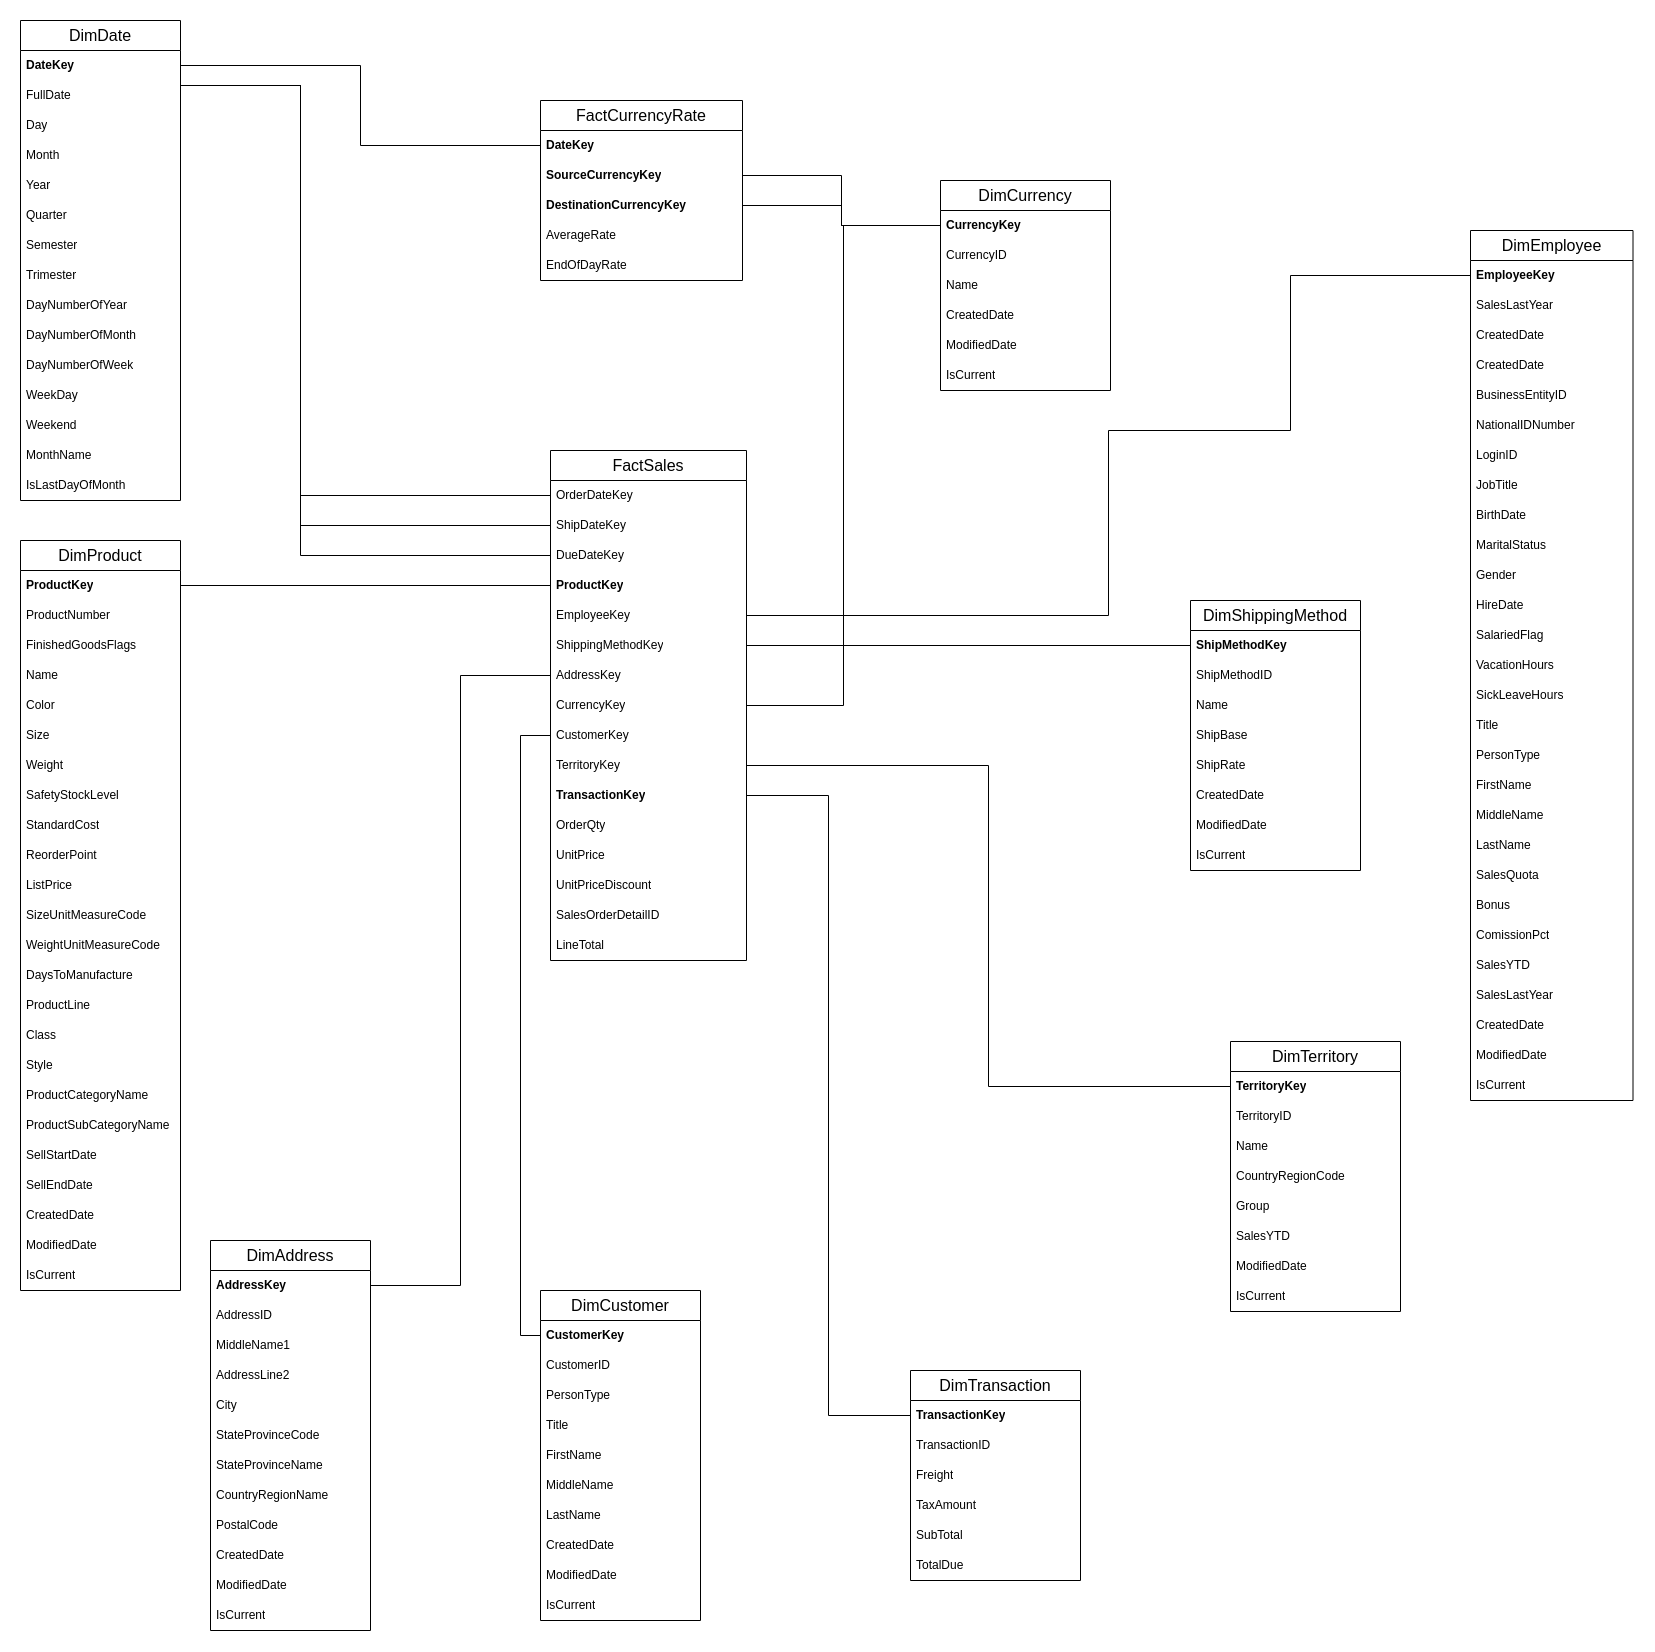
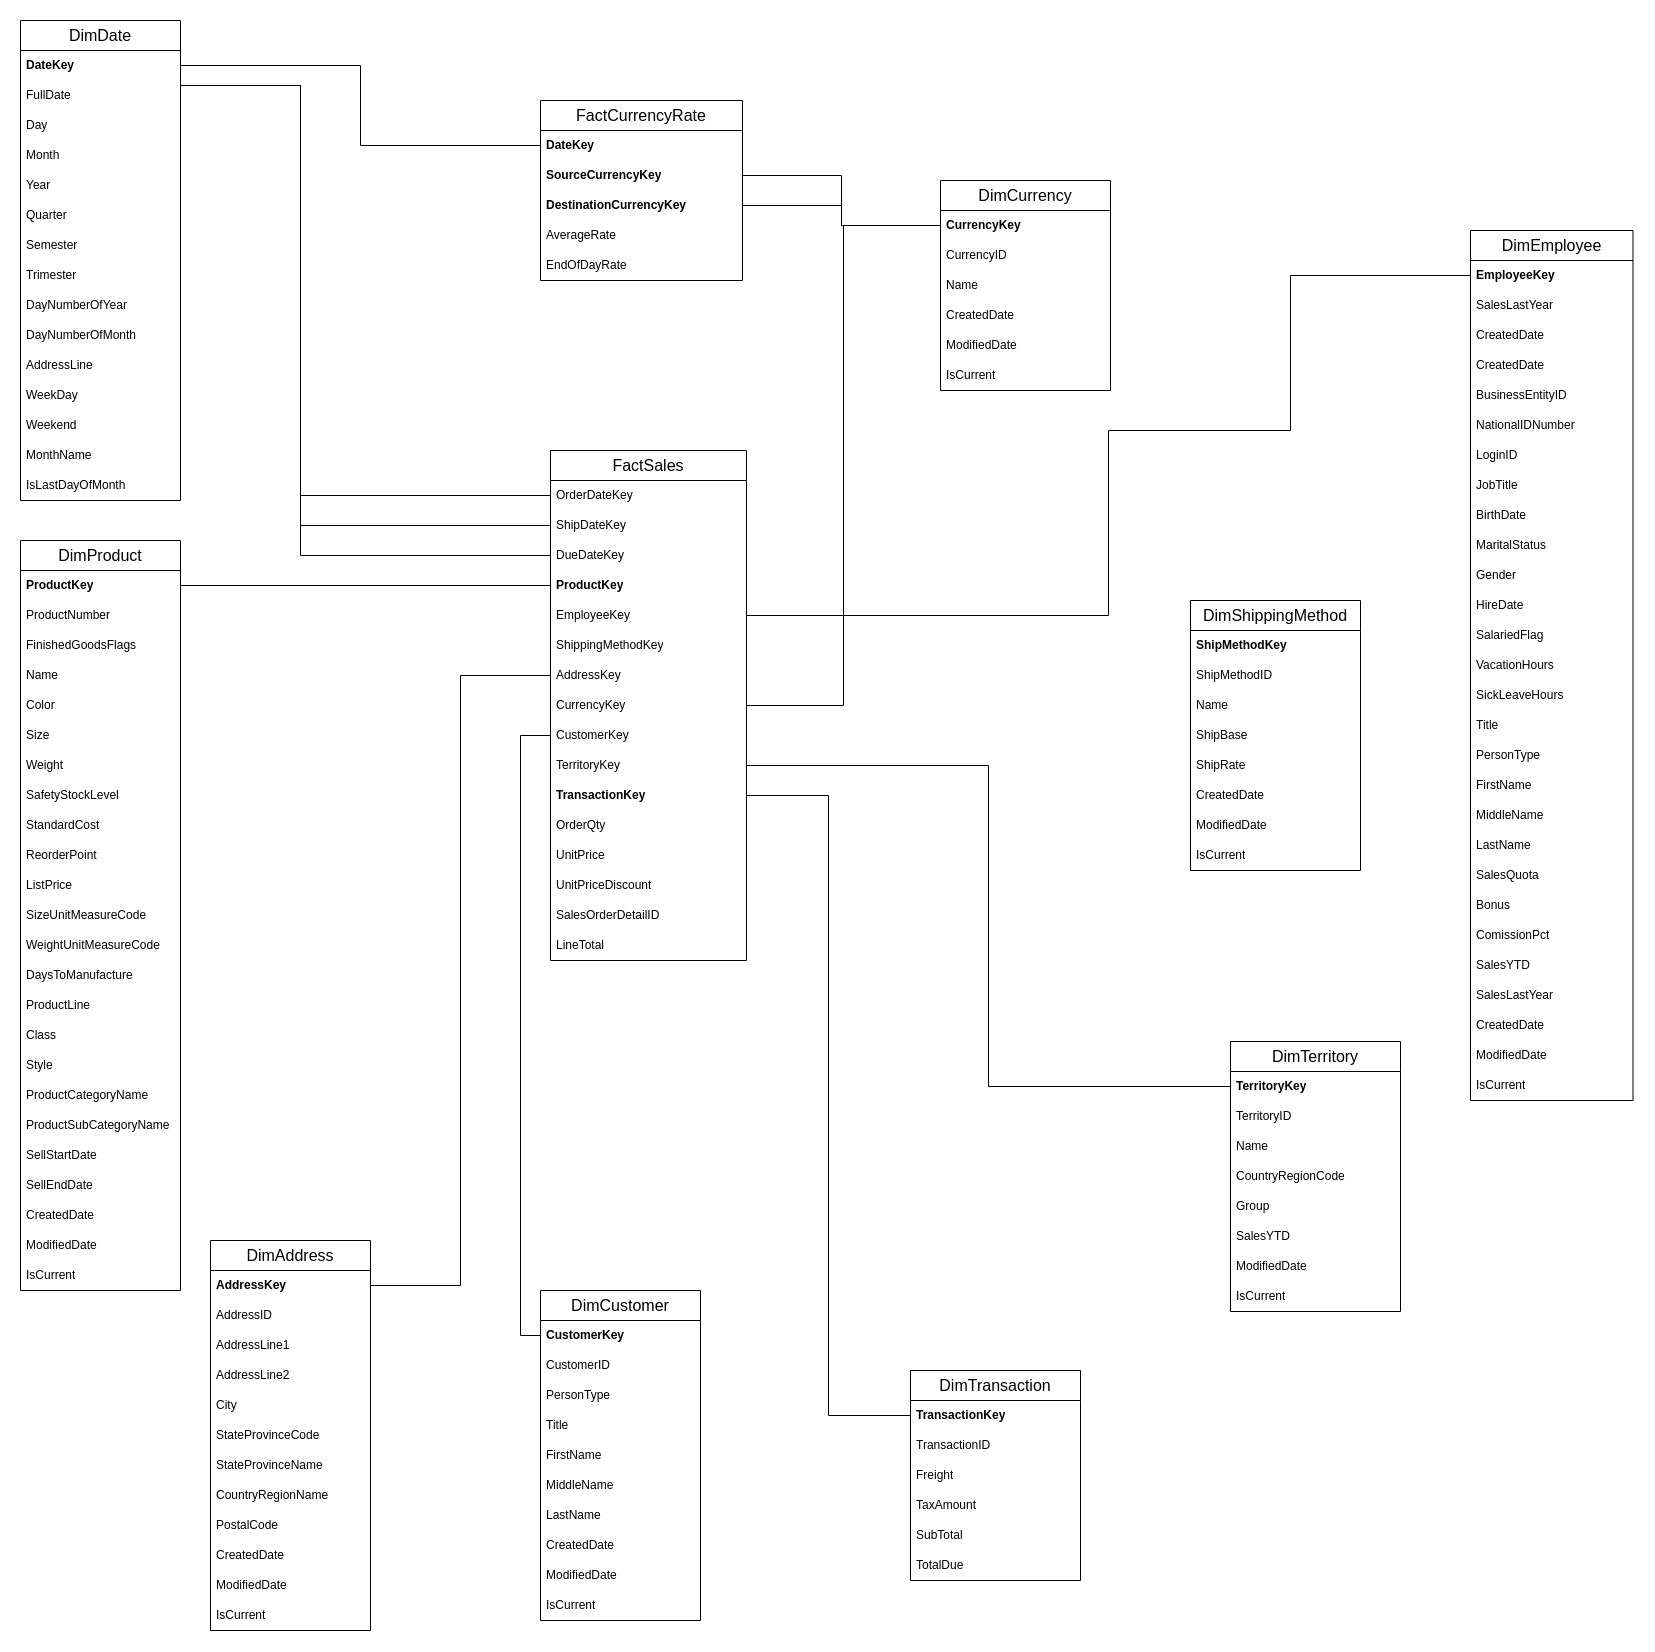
(77, 366) -> (62, 366)
(969, 646) -> none
(250, 1346) -> (255, 1346)
